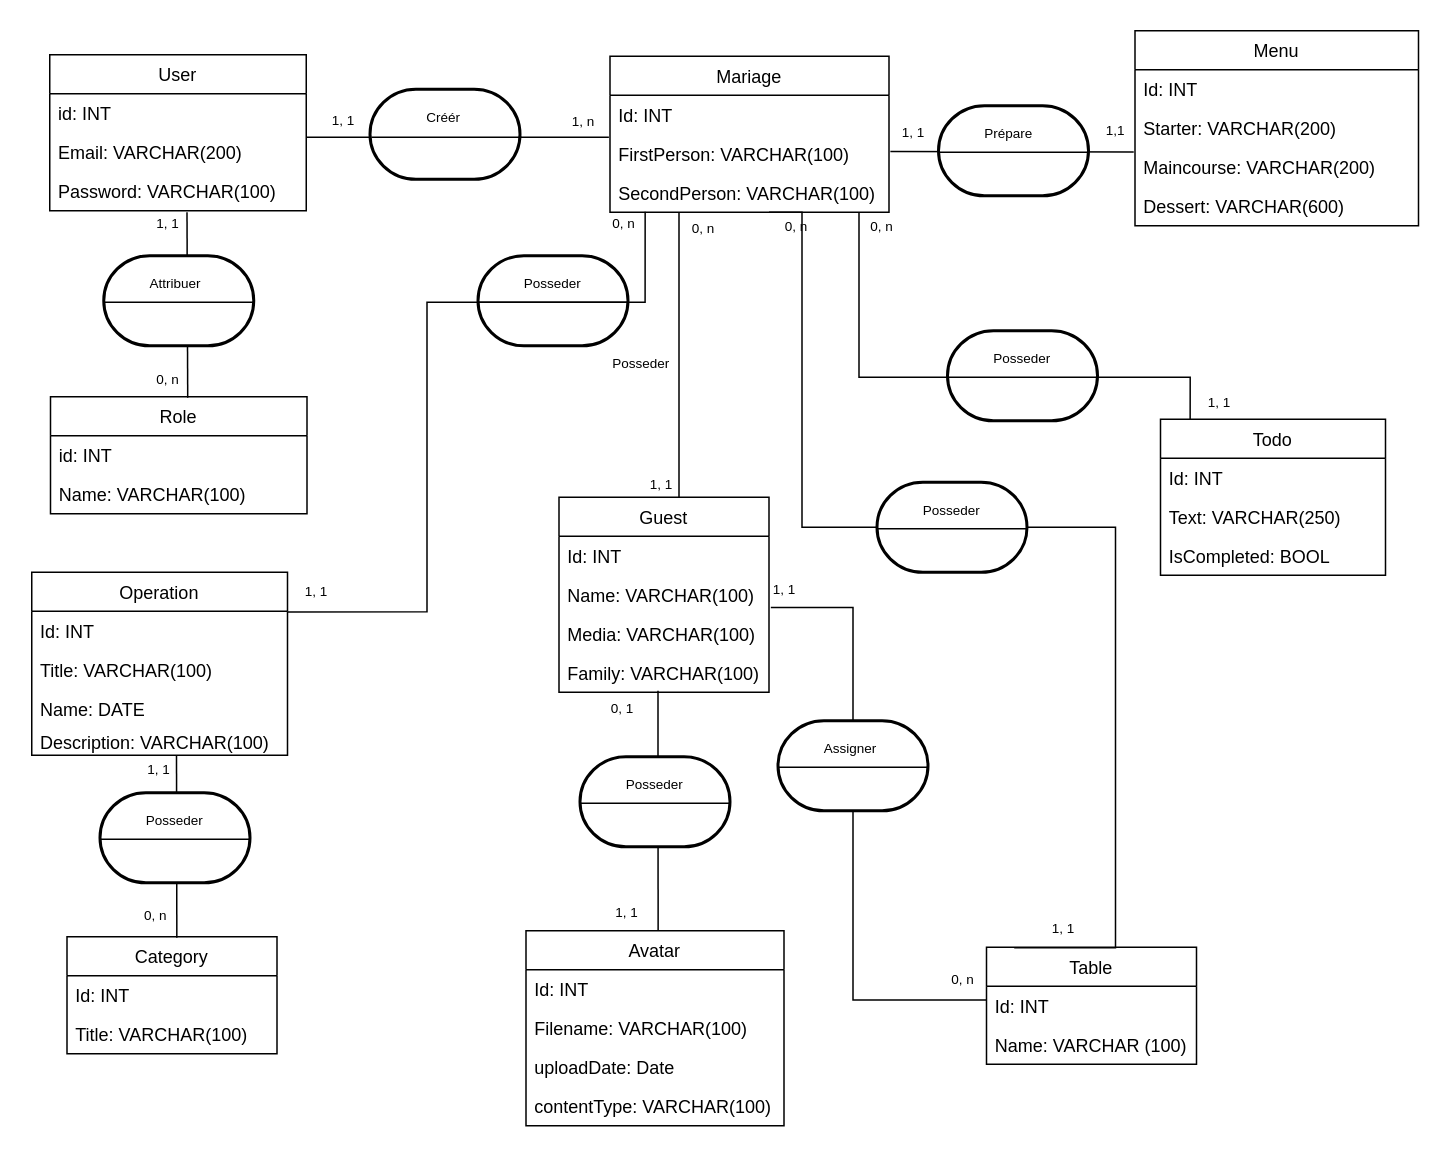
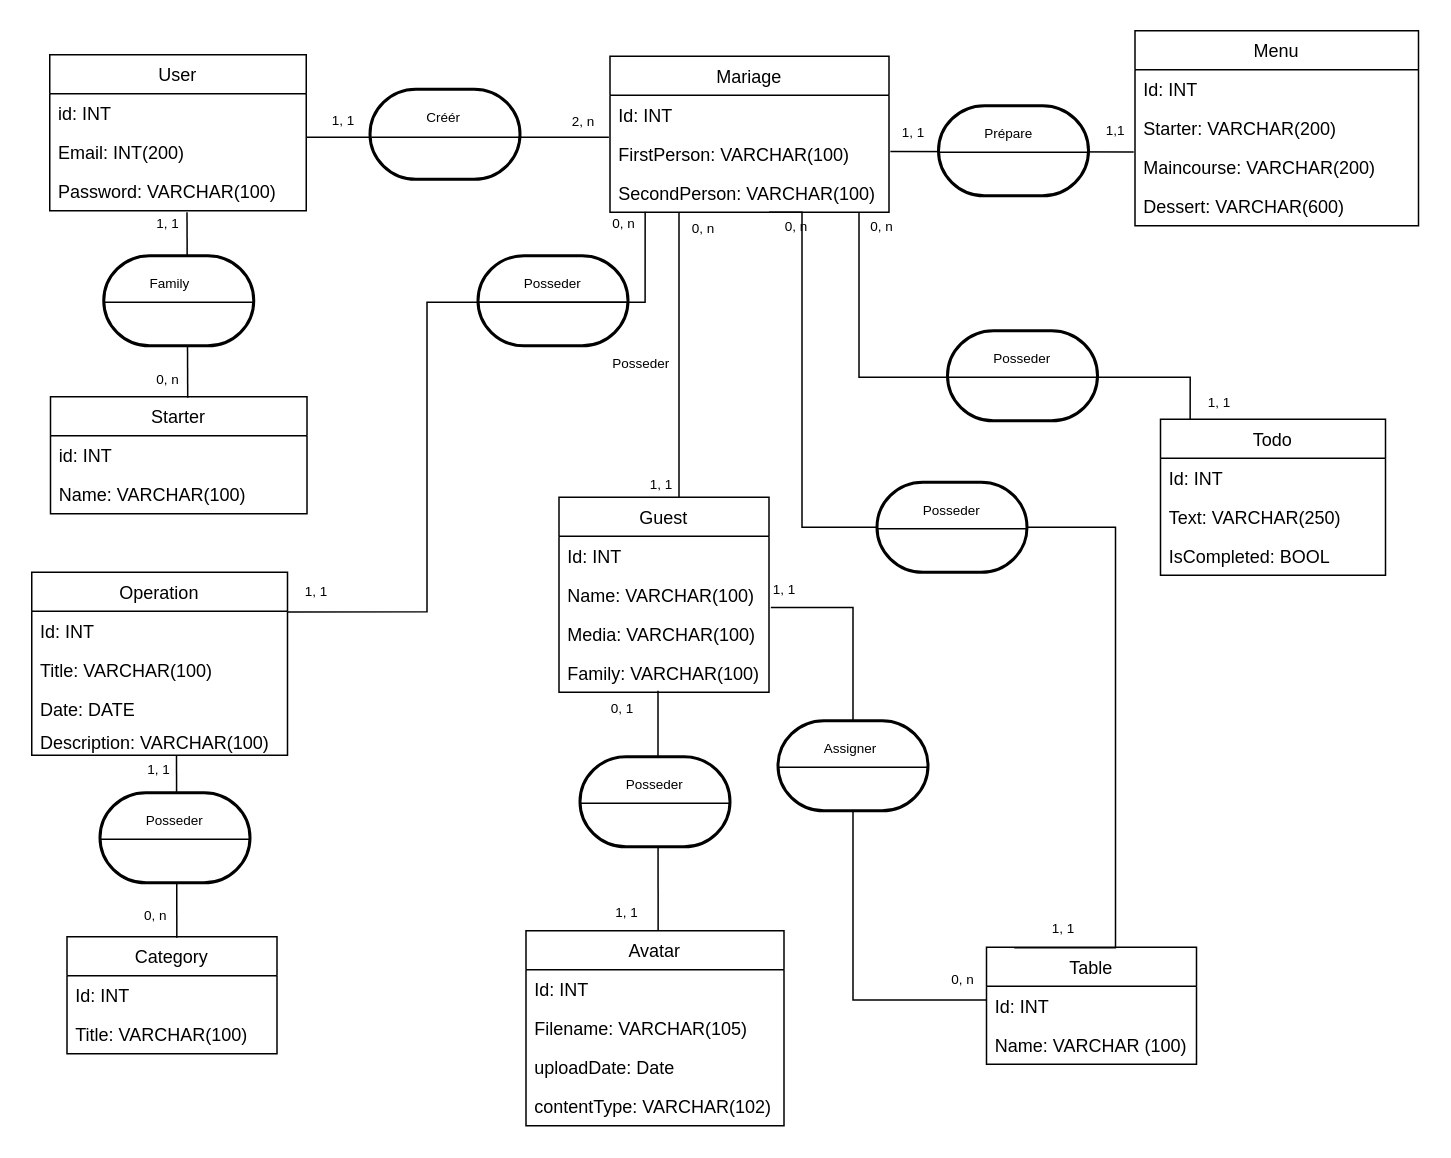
(583, 122) -> (583, 122)
(144, 153) -> (124, 153)
(182, 284) -> (168, 284)
(178, 417) -> (178, 417)
(85, 710) -> (85, 710)
(636, 1029) -> (636, 1029)
(655, 1107) -> (655, 1107)
